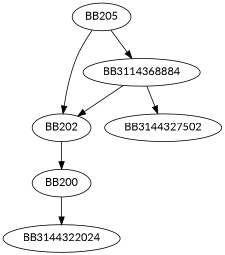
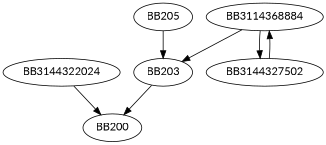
(119, 41) -> (270, 49)
(62, 128) -> (163, 72)
(62, 207) -> (85, 98)
